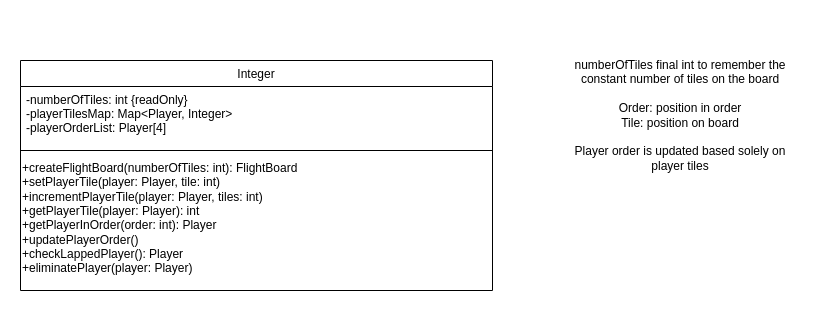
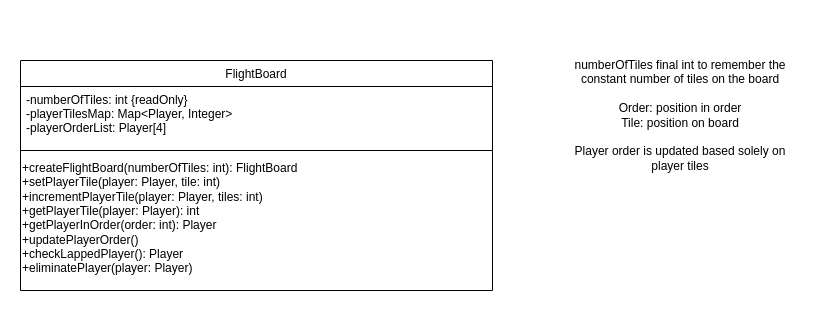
(256, 74) -> (256, 74)
